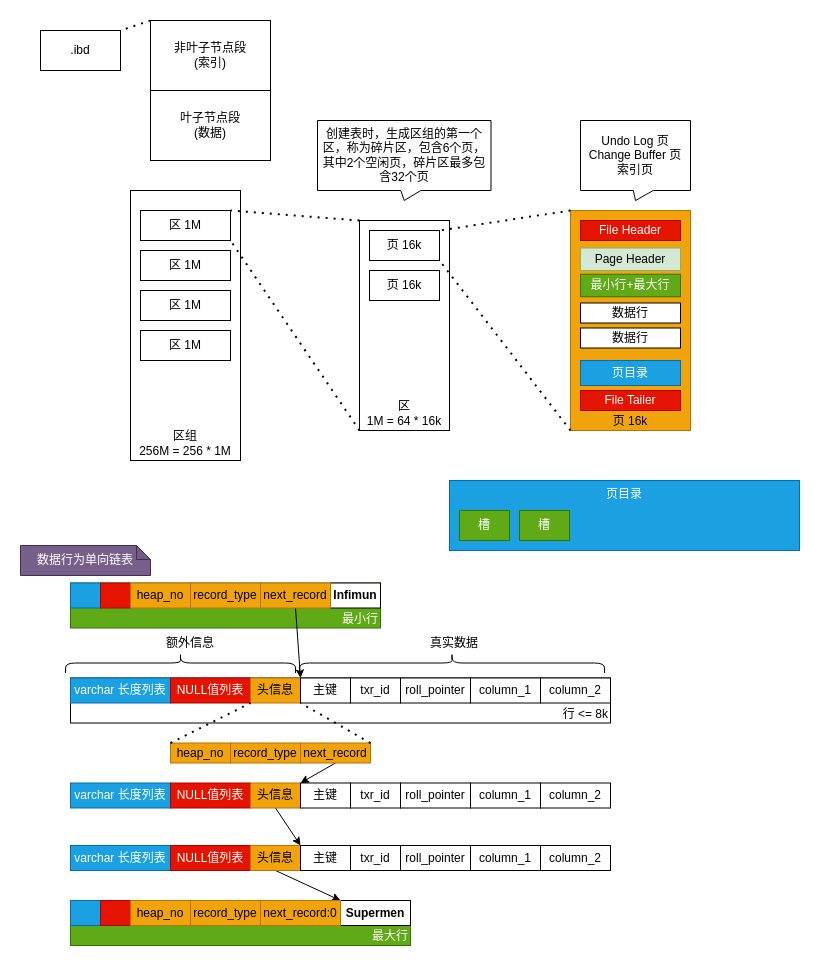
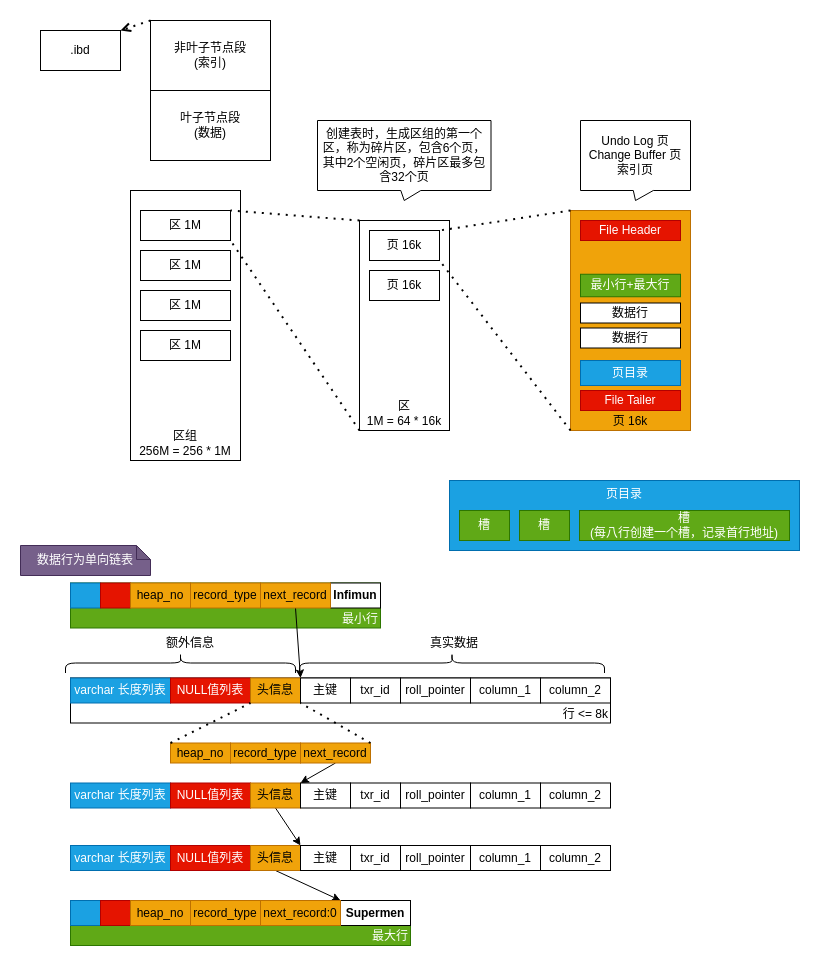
(125, 29) -> (127, 28)
(631, 259) -> none
none -> (685, 526)
